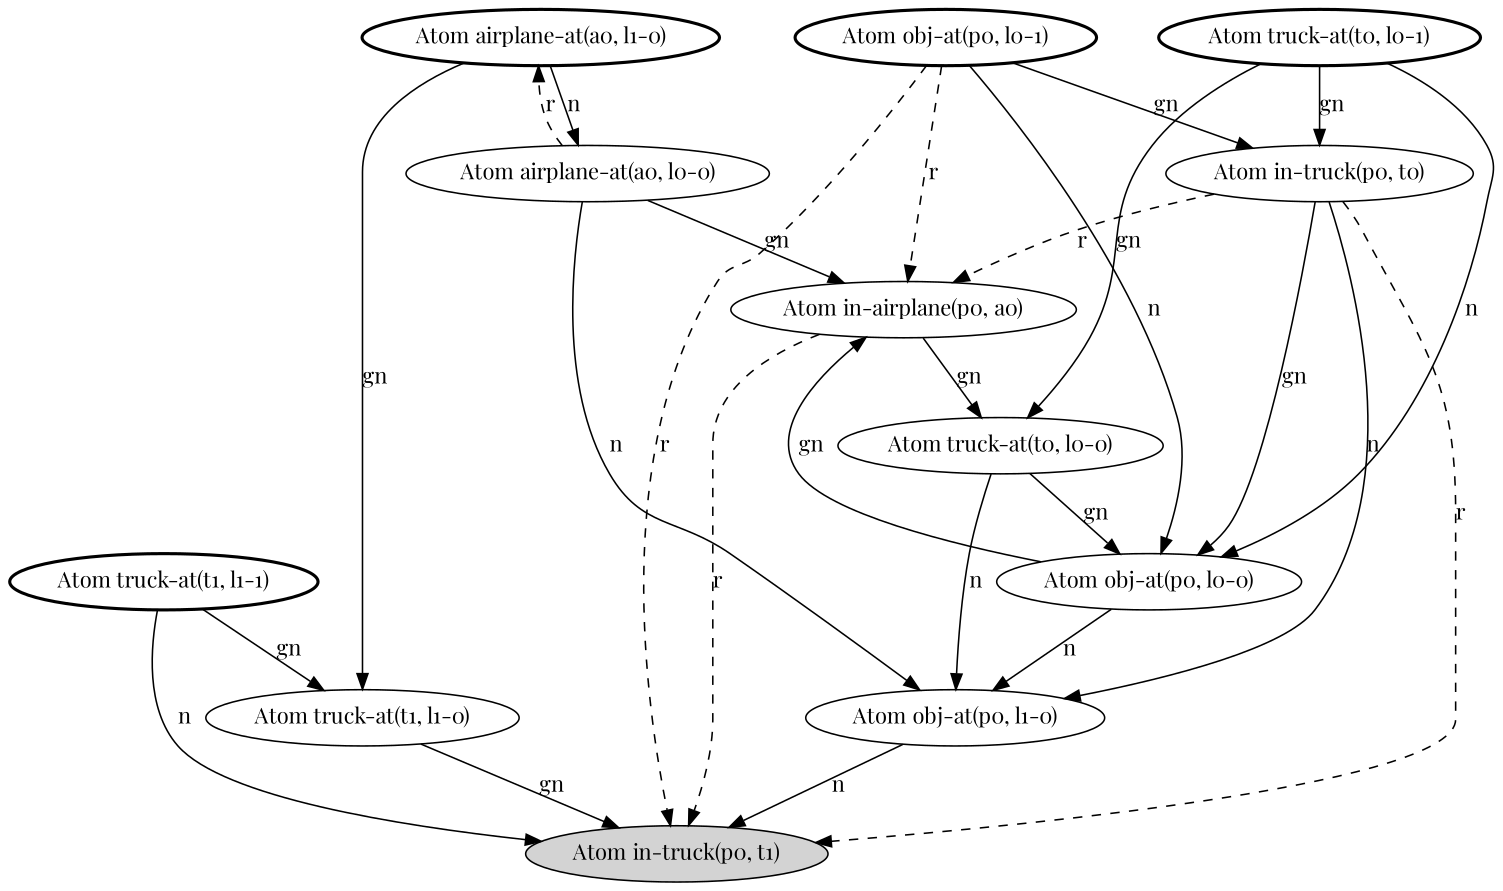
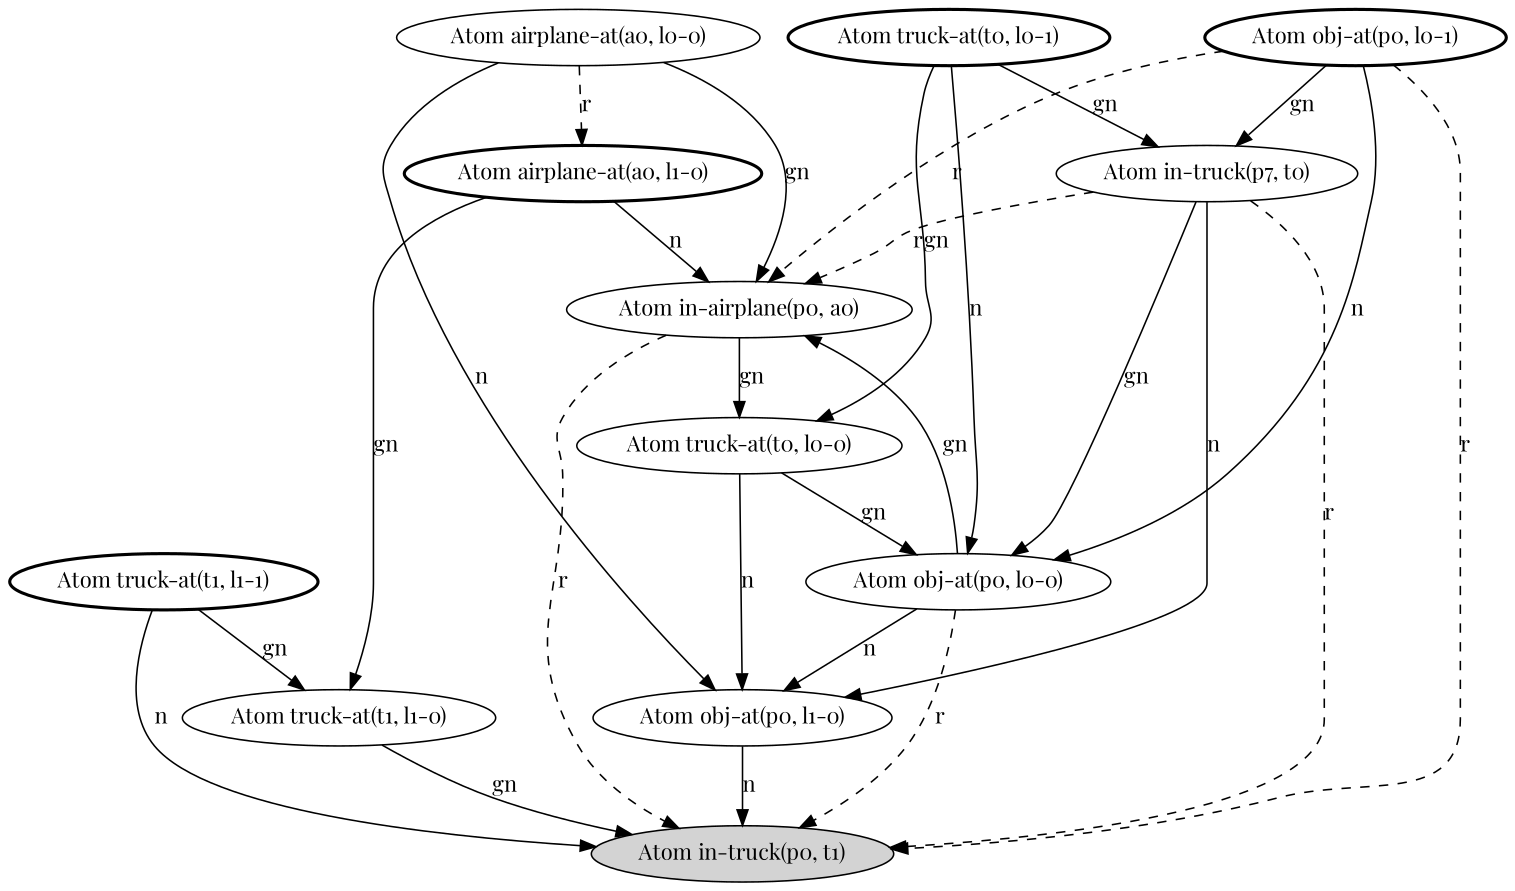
(562, 98) -> (655, 236)
(1320, 174) -> (1207, 174)
none -> (914, 735)
